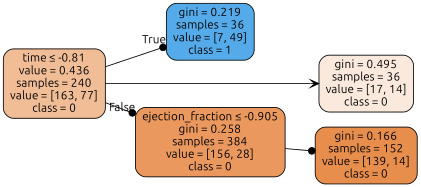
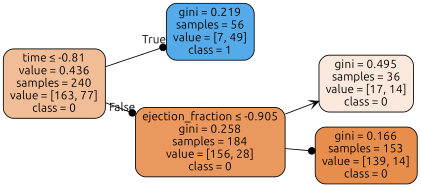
(210, 25) -> (210, 25)
(208, 84) -> (298, 109)
(210, 142) -> (210, 142)
(366, 149) -> (366, 149)
